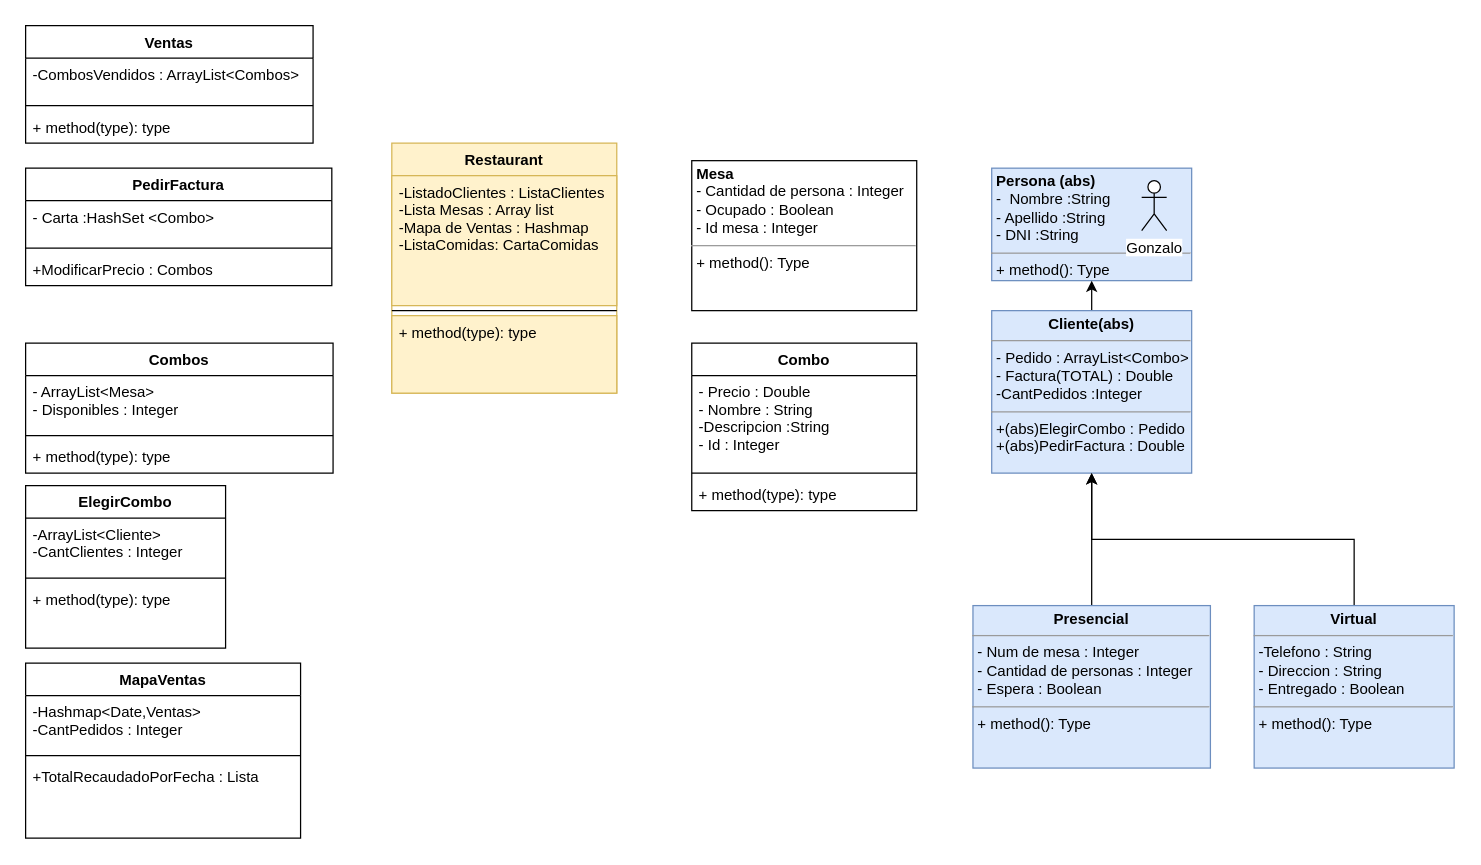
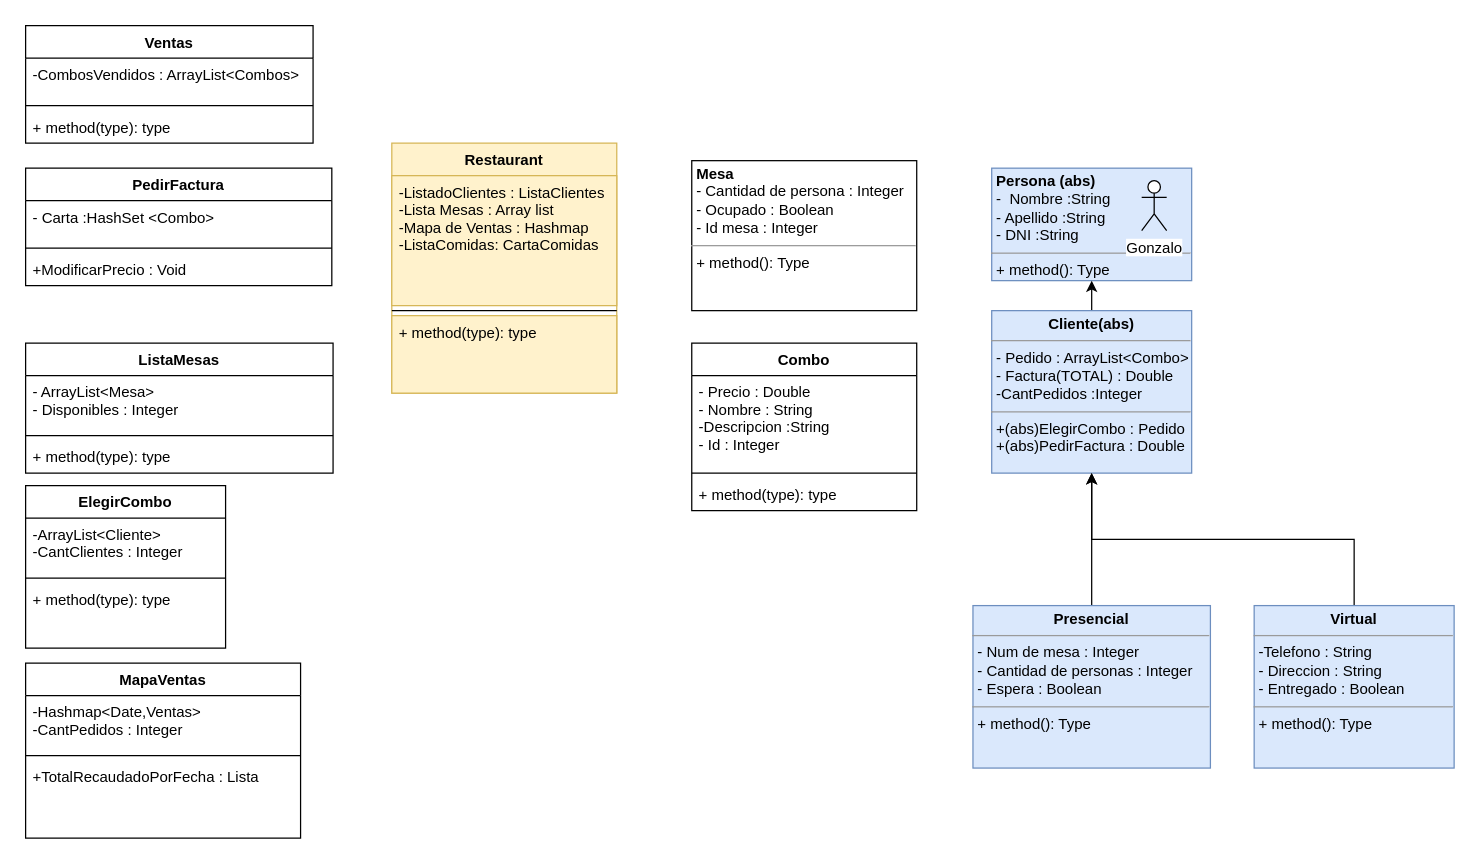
(126, 270) -> (115, 270)
(179, 360) -> (179, 360)
